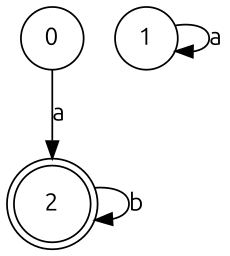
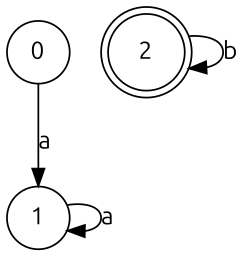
(52, 105) -> (38, 126)
